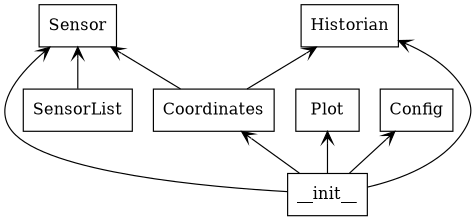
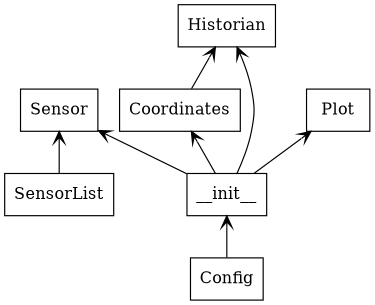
(151, 71) -> none
(368, 156) -> (227, 243)
